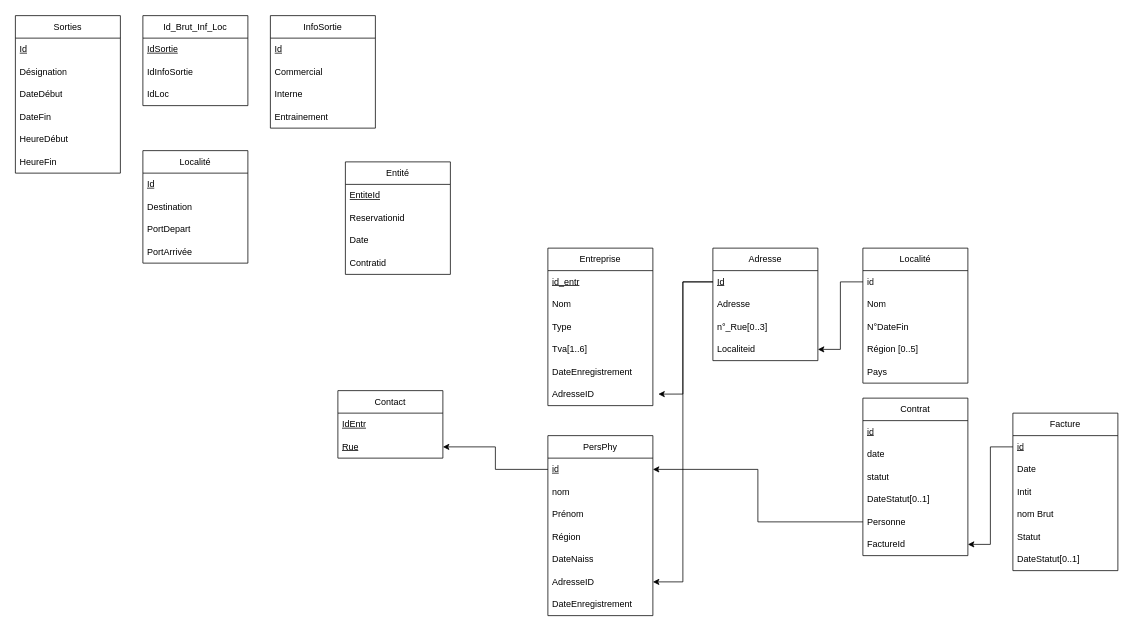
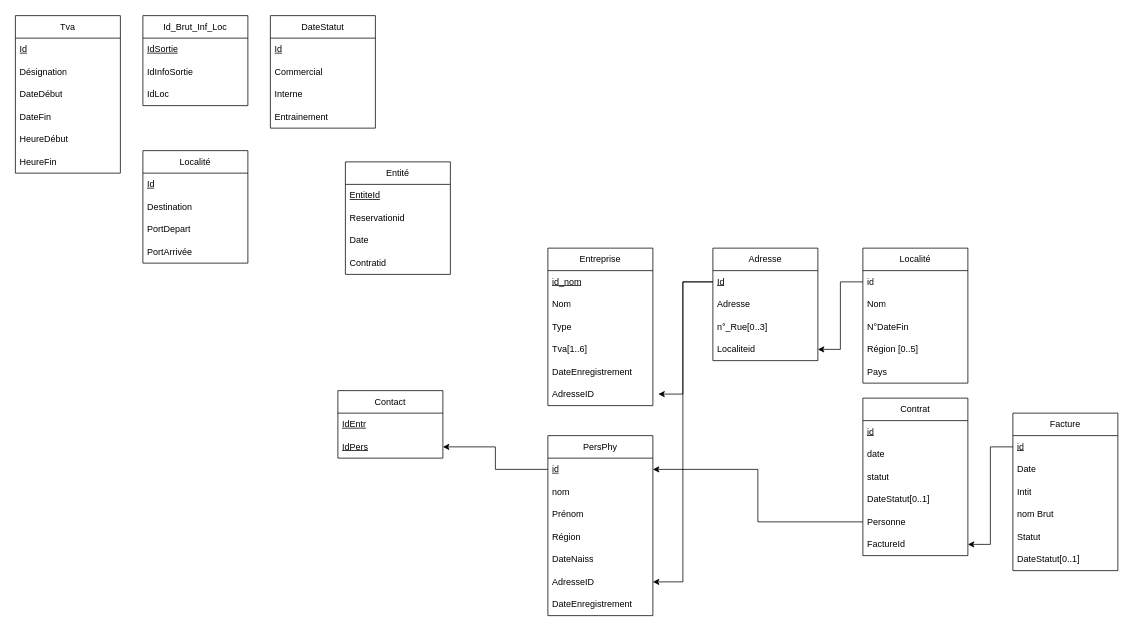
(68, 27) -> (68, 27)
(323, 27) -> (323, 27)
(569, 282) -> (566, 282)
(350, 447) -> (357, 447)
